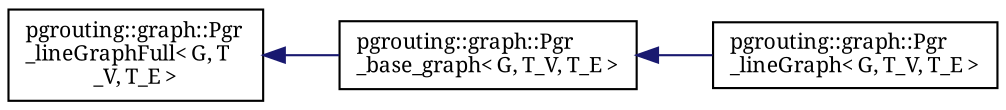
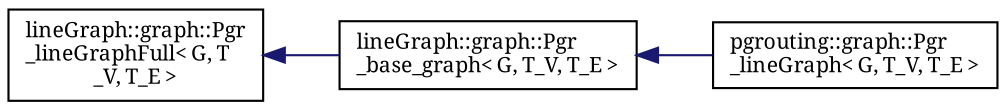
(136, 55) -> (136, 55)
(488, 55) -> (488, 55)
